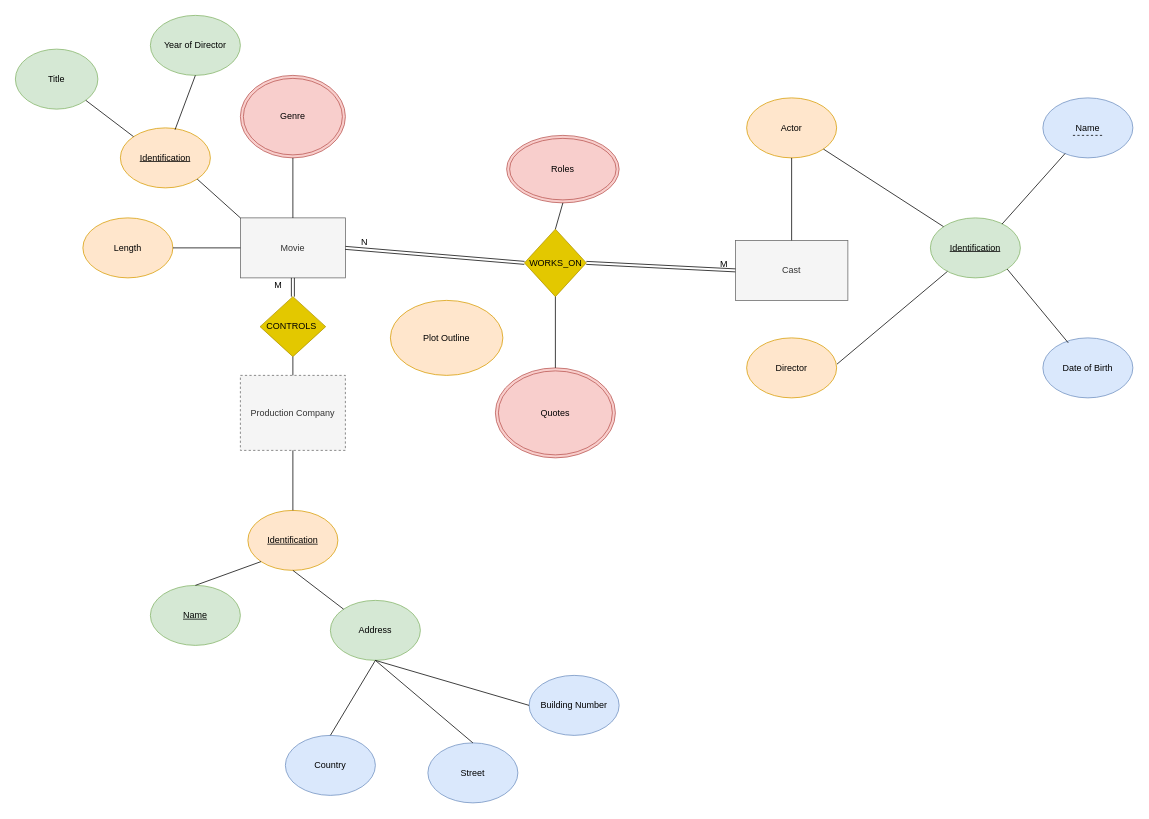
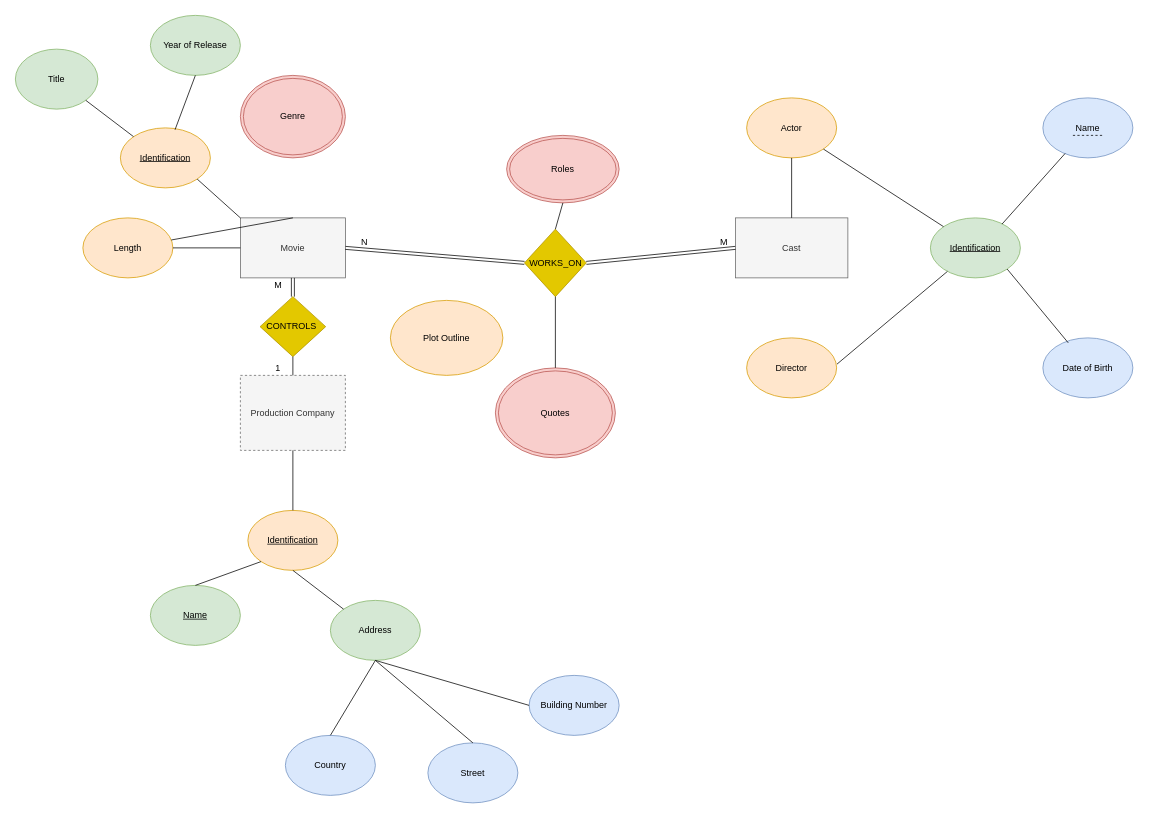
(195, 45) -> (195, 45)
(293, 188) -> (233, 229)
(792, 270) -> (792, 248)
none -> (278, 368)
